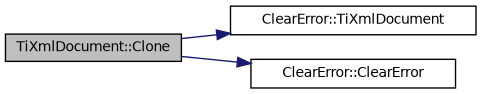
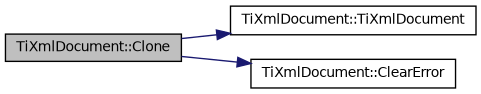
(353, 20) -> (353, 20)
(353, 74) -> (353, 74)
